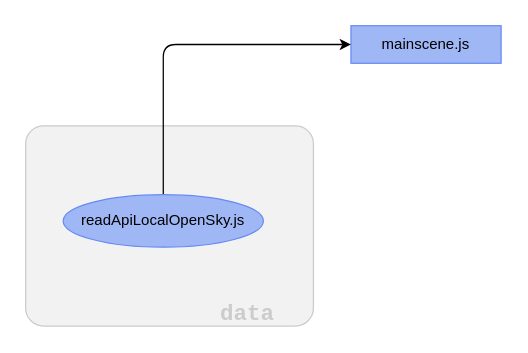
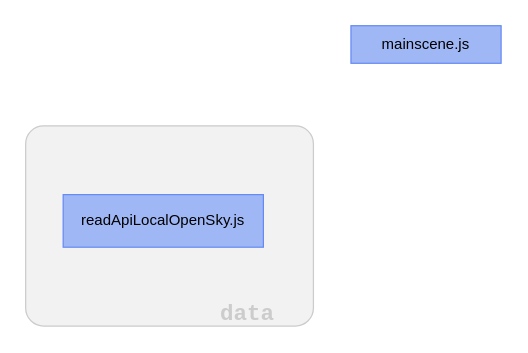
(184, 44) -> none
(163, 221) -> (163, 221)
